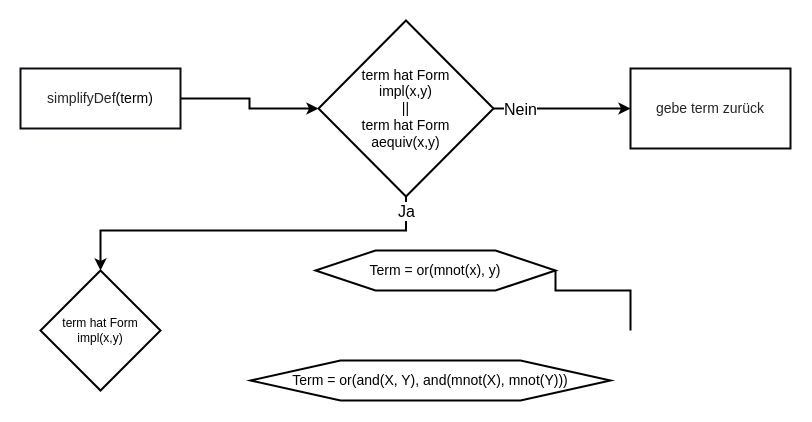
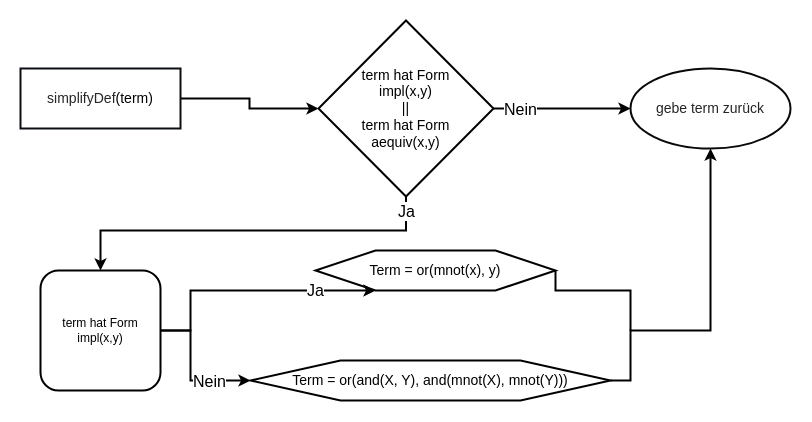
(711, 109) -> (711, 109)
none -> (260, 291)
none -> (711, 318)
(101, 331) -> (101, 331)
none -> (192, 381)
